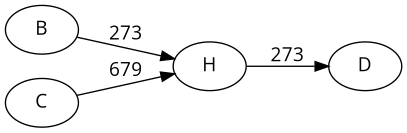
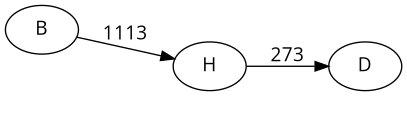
(126, 34) -> (126, 34)
(42, 103) -> none
